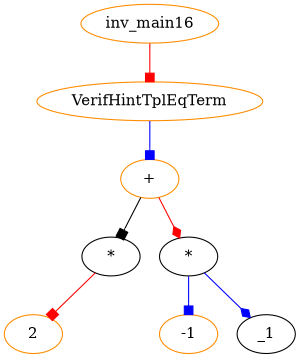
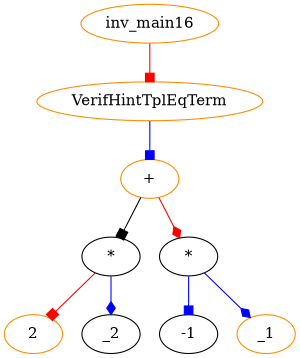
none -> (111, 334)
(189, 334) -> (189, 334)
(266, 334) -> (266, 334)
